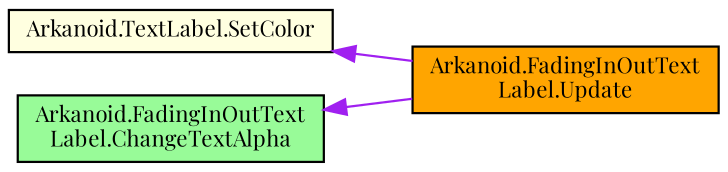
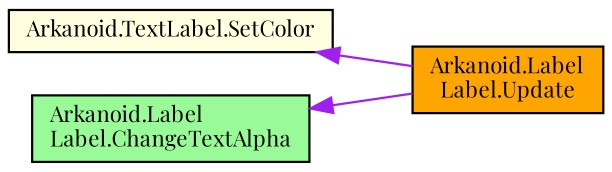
(566, 80) -> (508, 80)
(171, 129) -> (171, 129)
